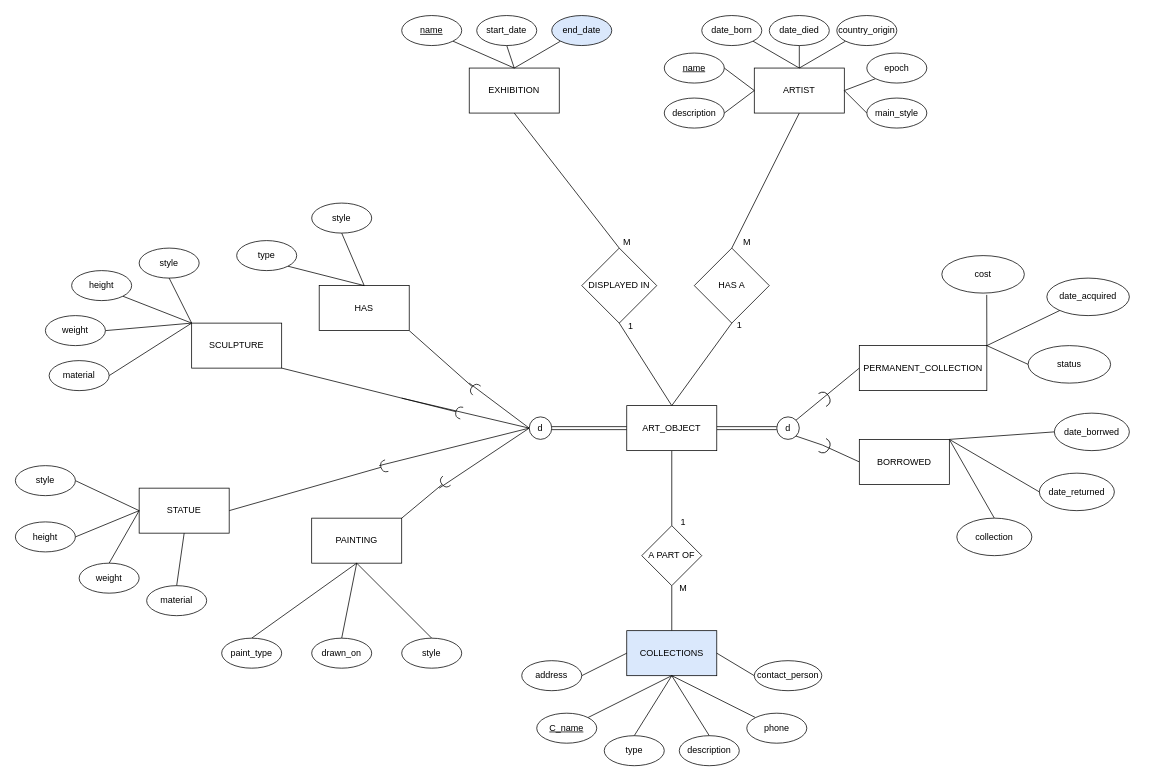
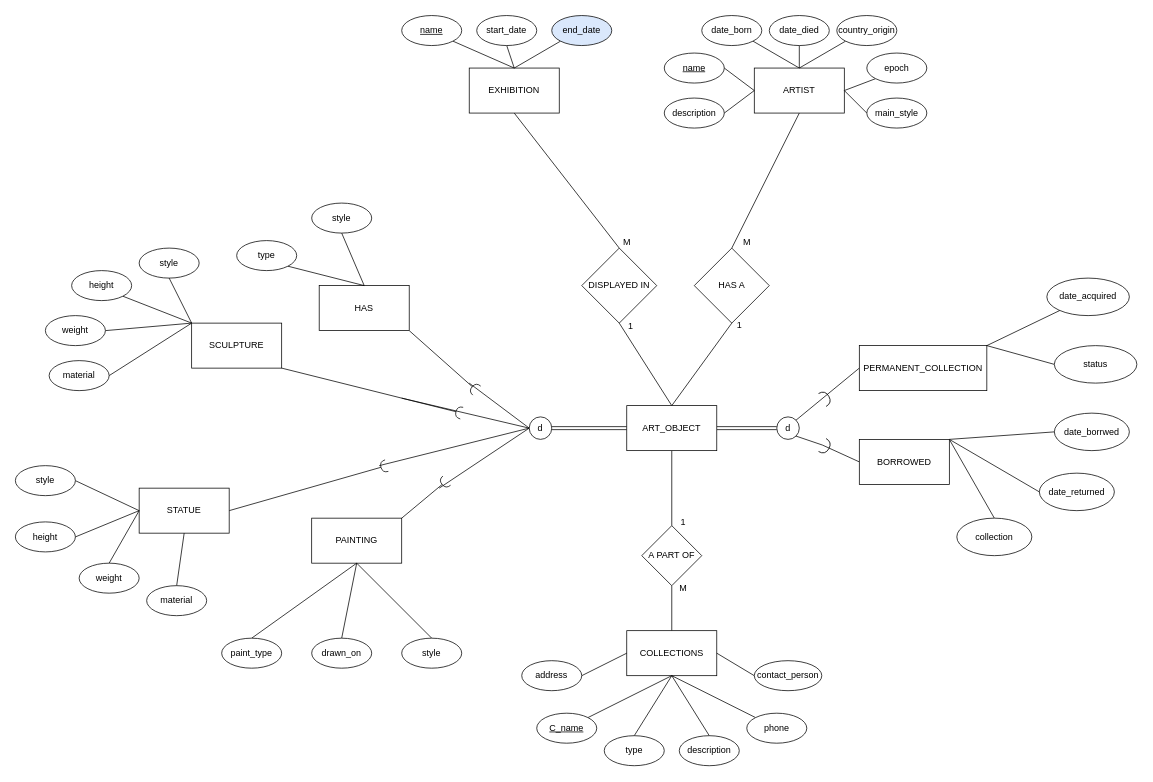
(983, 274) -> none
(987, 319) -> none
(1069, 364) -> (1095, 364)
(672, 653) -> (672, 653)
